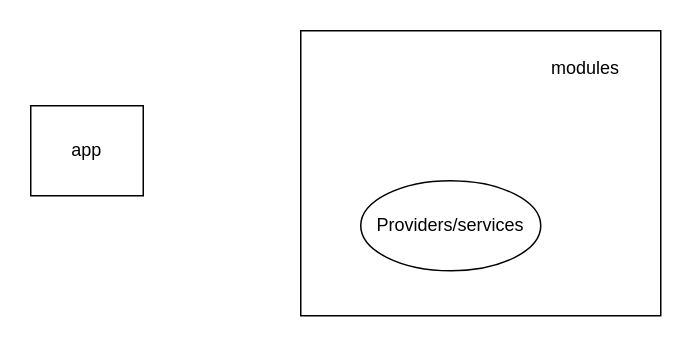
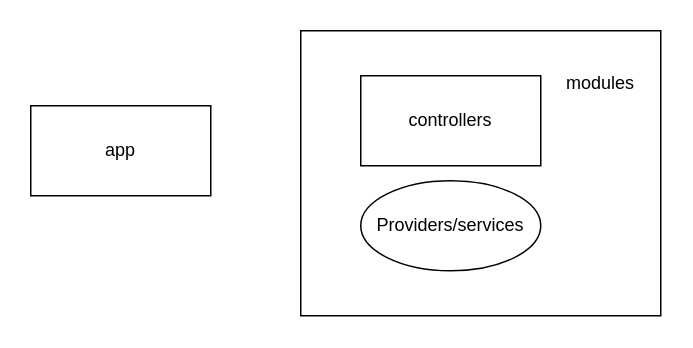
(586, 68) -> (601, 83)
none -> (451, 121)
(87, 151) -> (121, 151)
